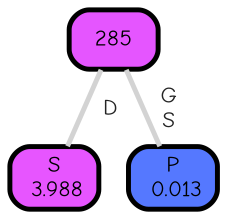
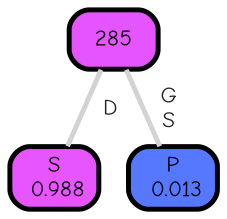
(54, 178) -> (54, 178)
